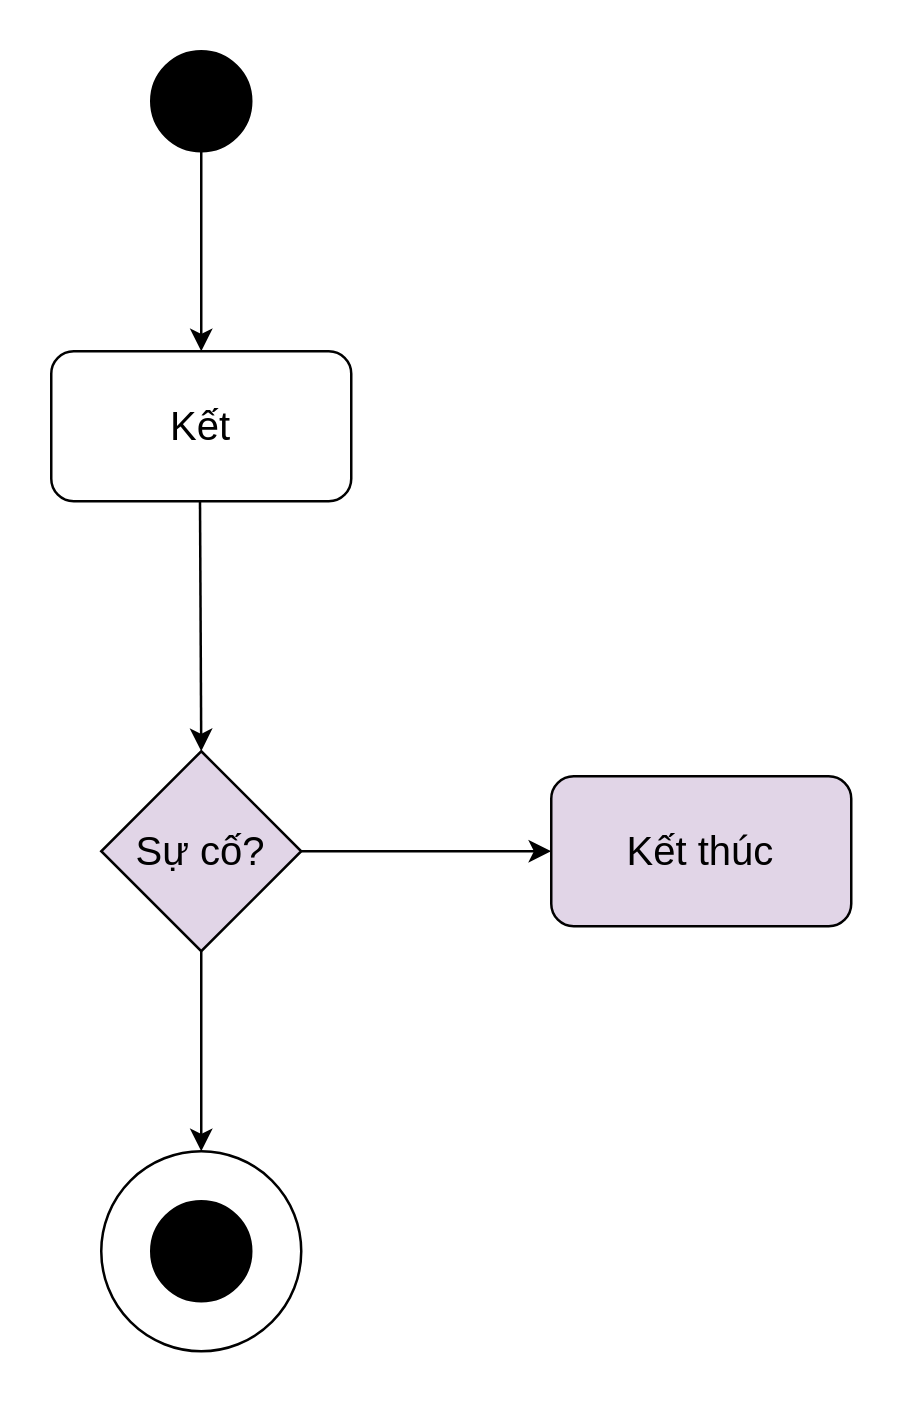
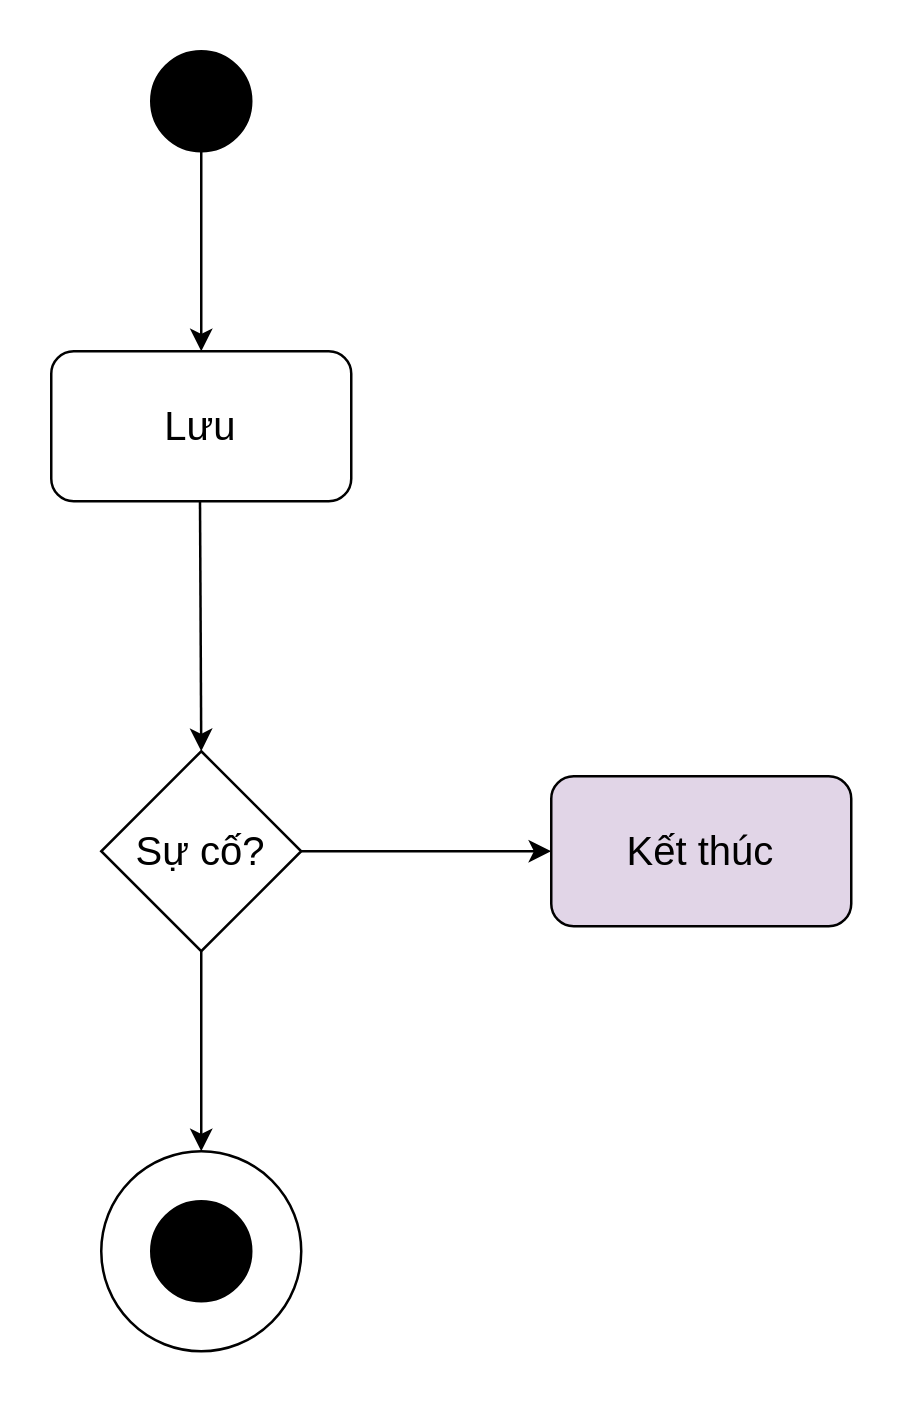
(201, 426) -> (201, 426)
(201, 851) -> (201, 851)
